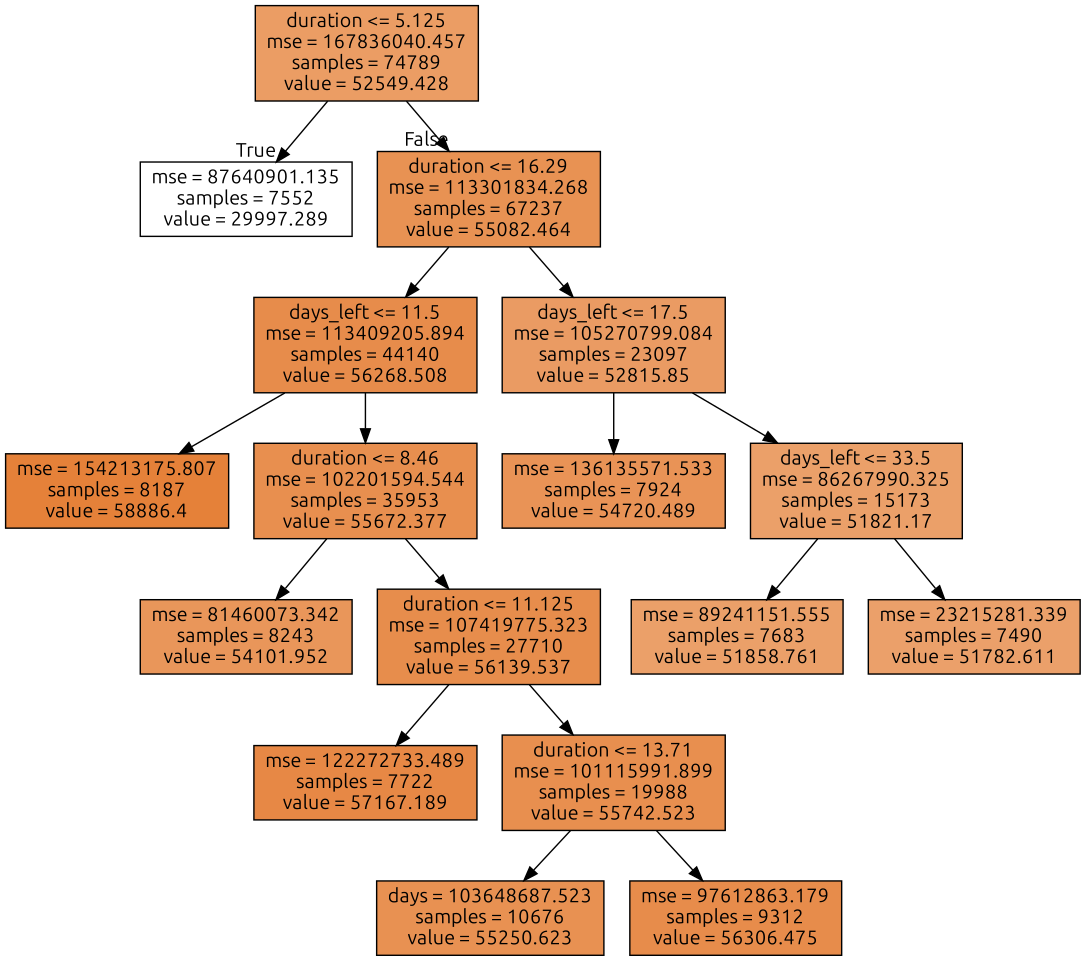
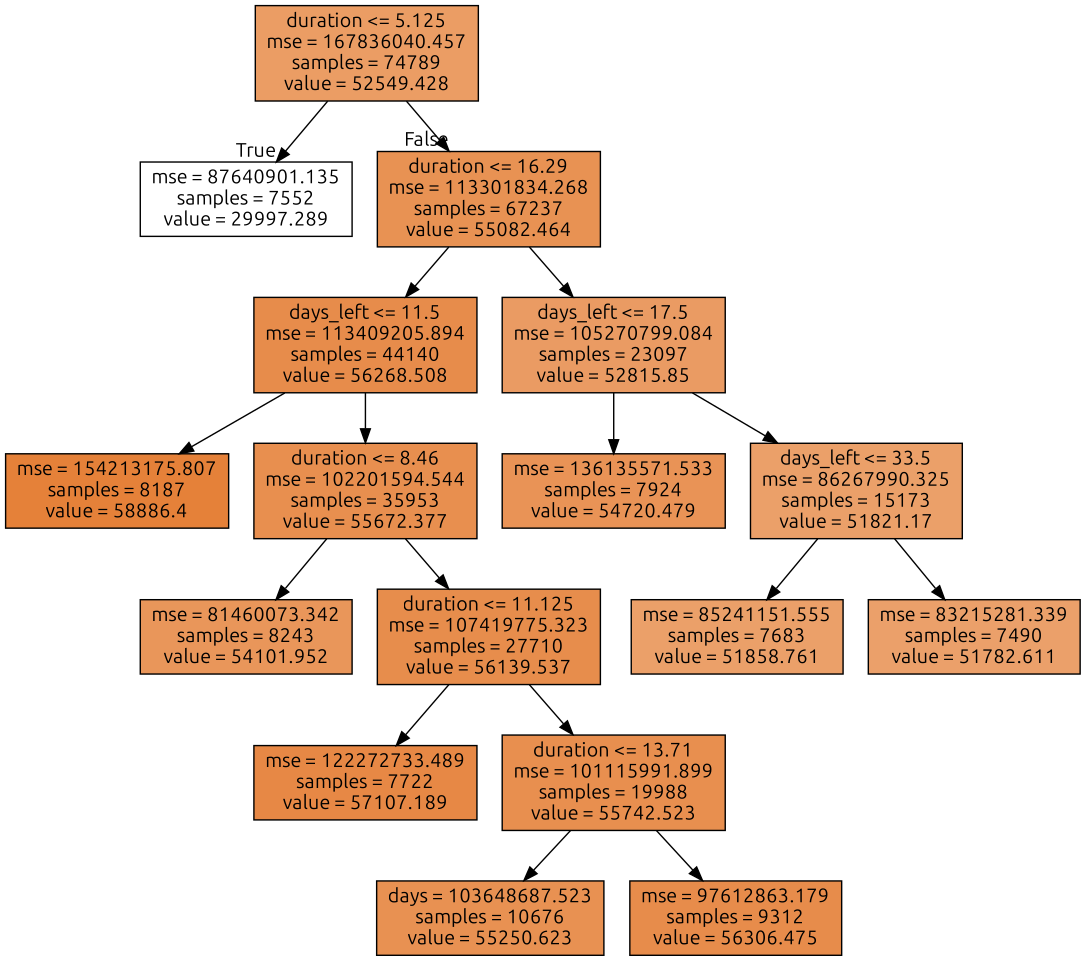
(614, 491) -> (614, 491)
(737, 637) -> (737, 637)
(974, 637) -> (974, 637)
(365, 783) -> (365, 783)
